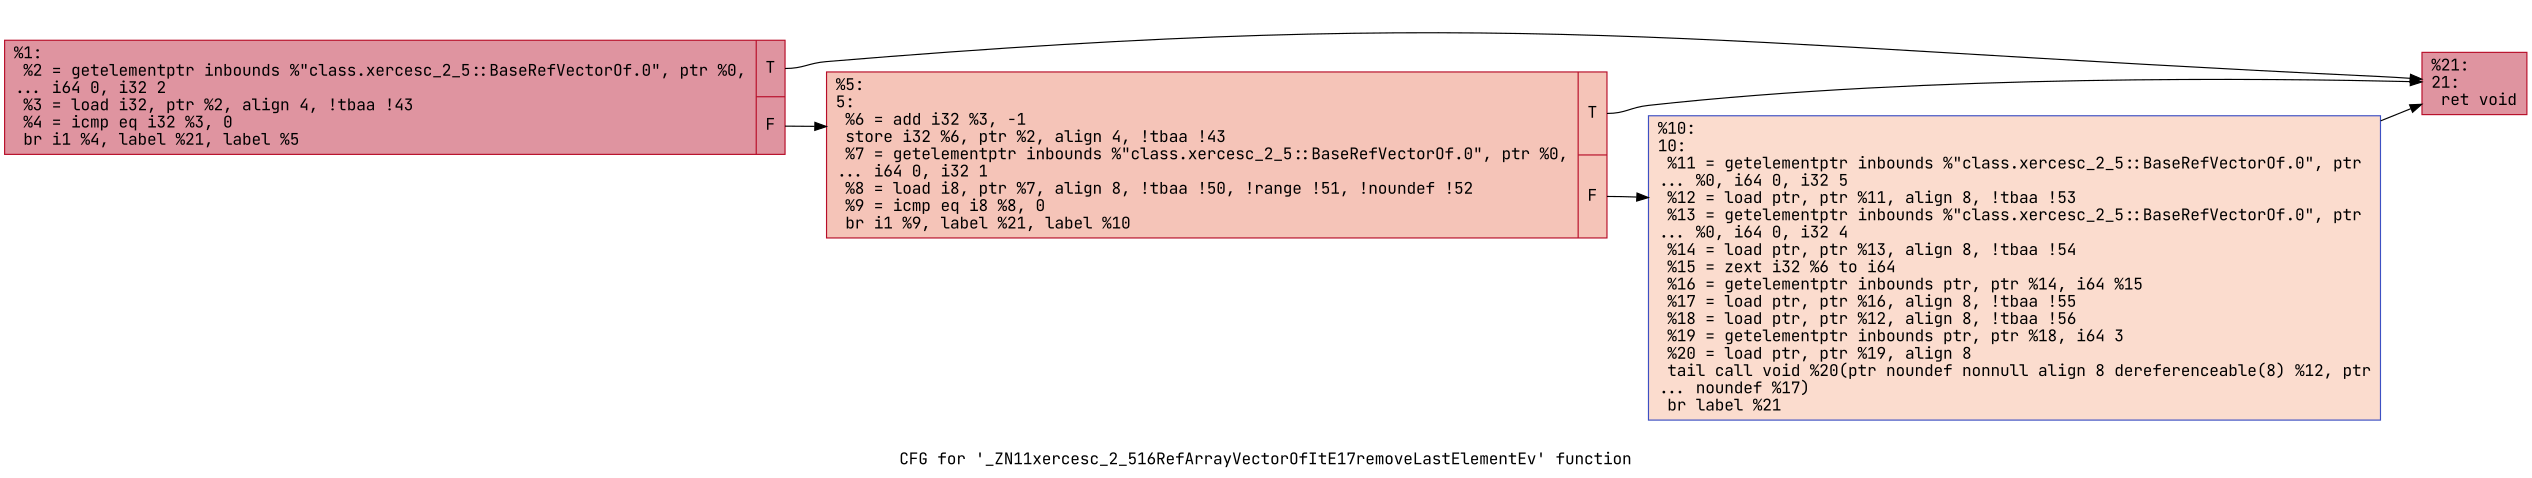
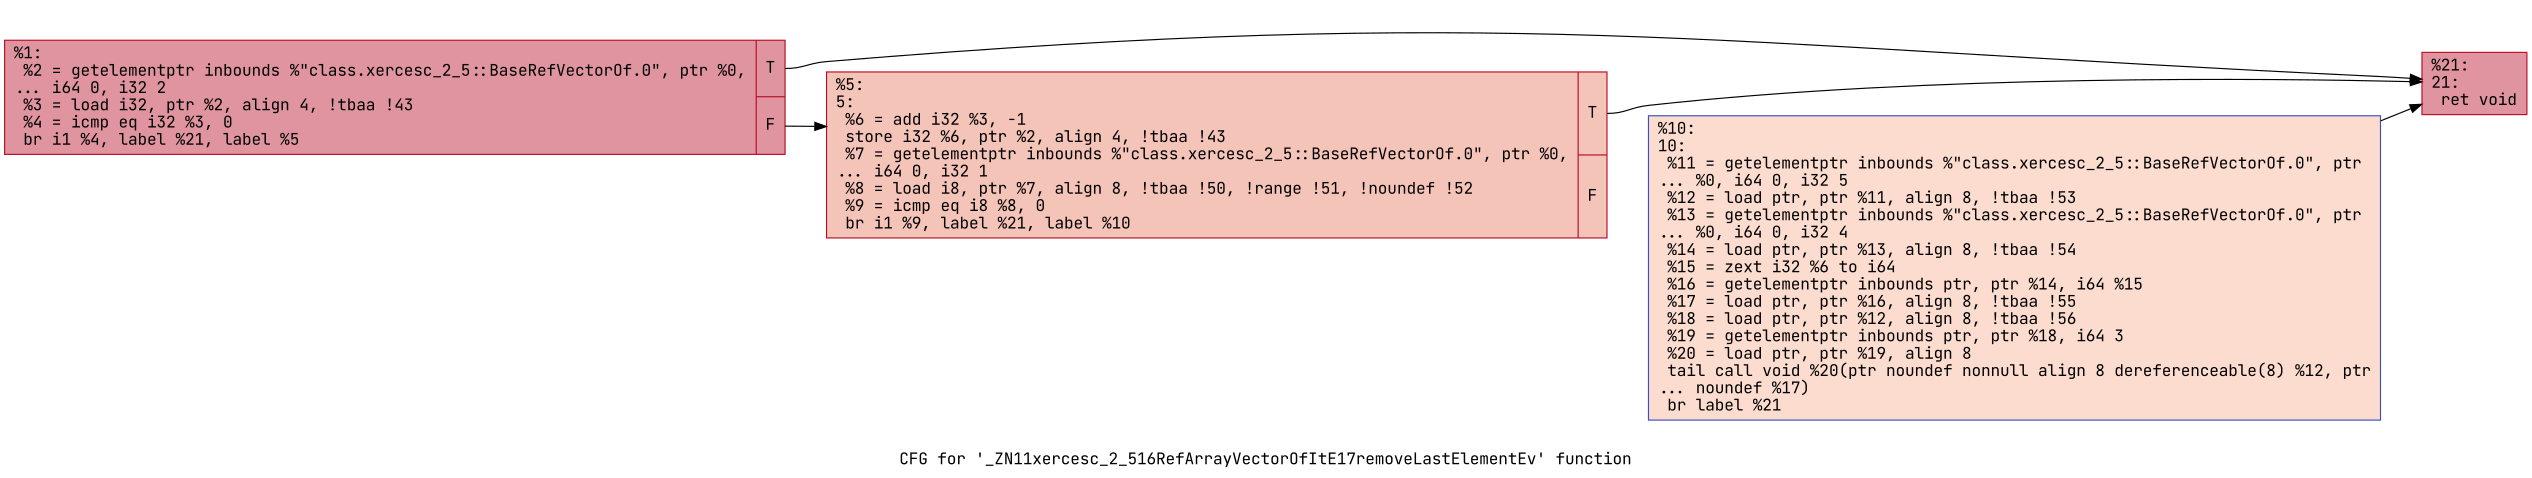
(1622, 197) -> none
